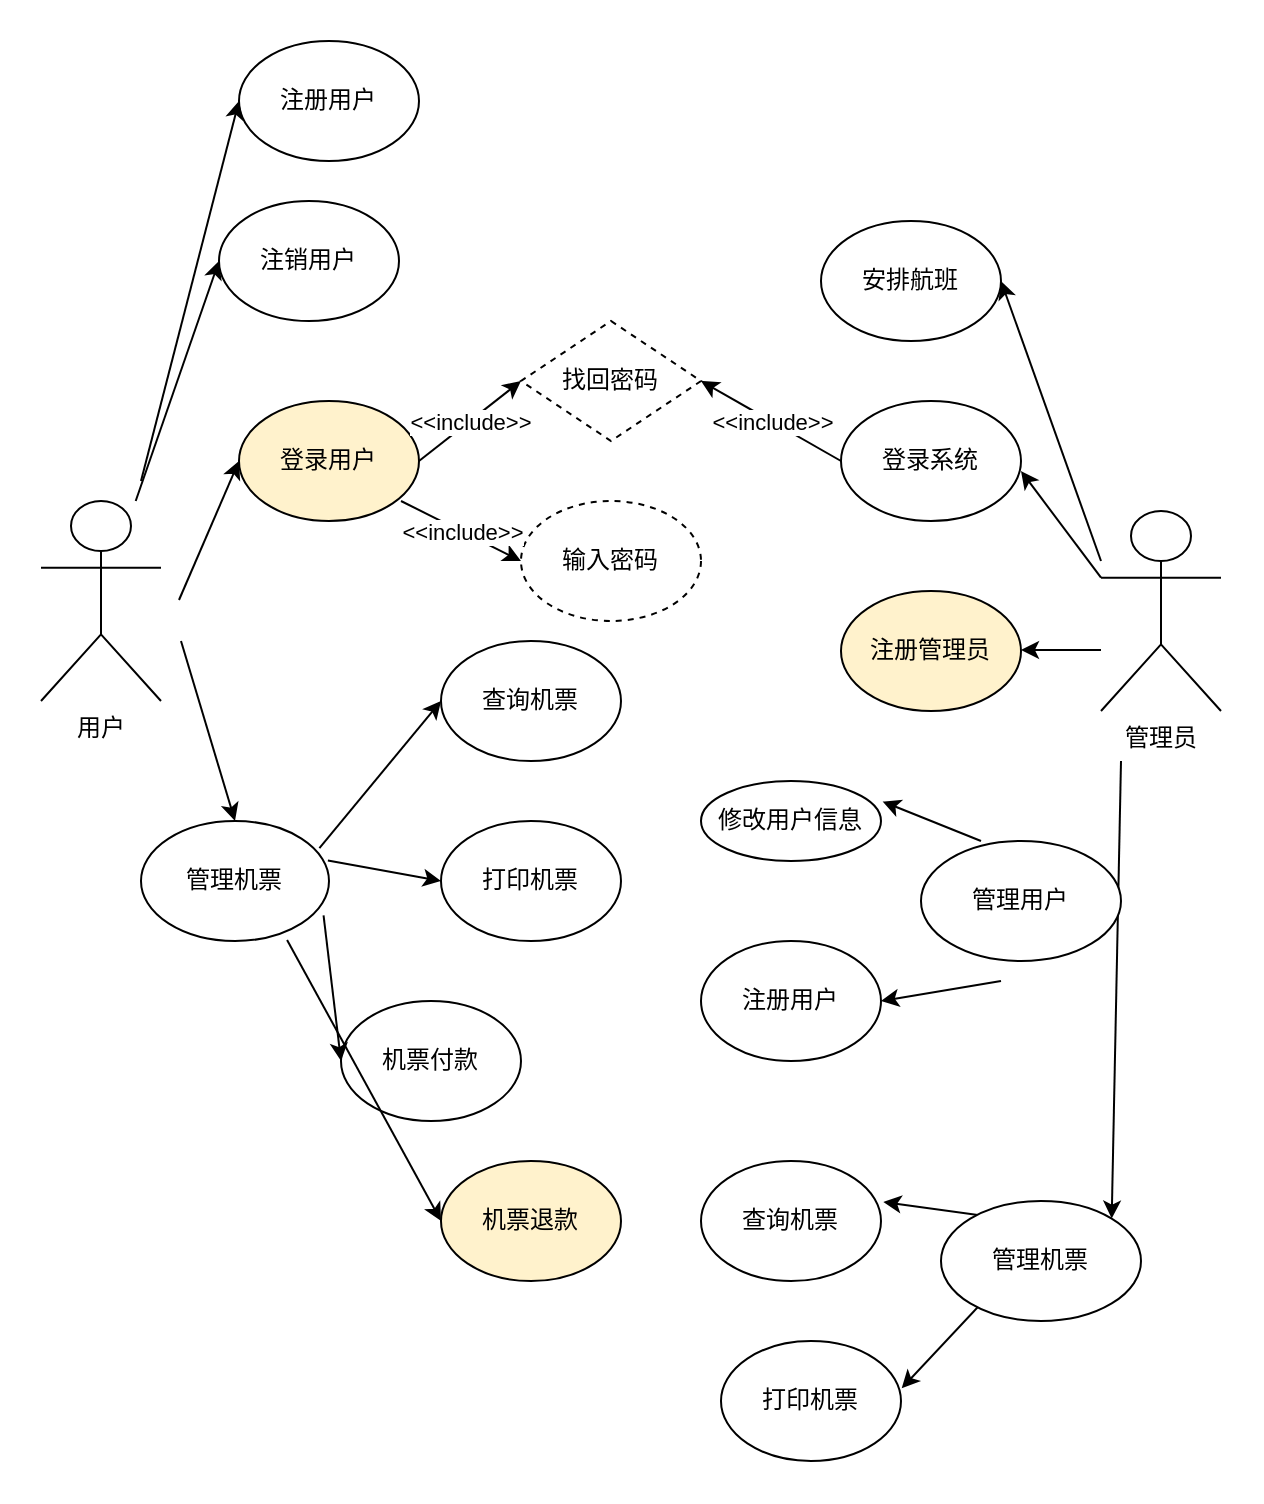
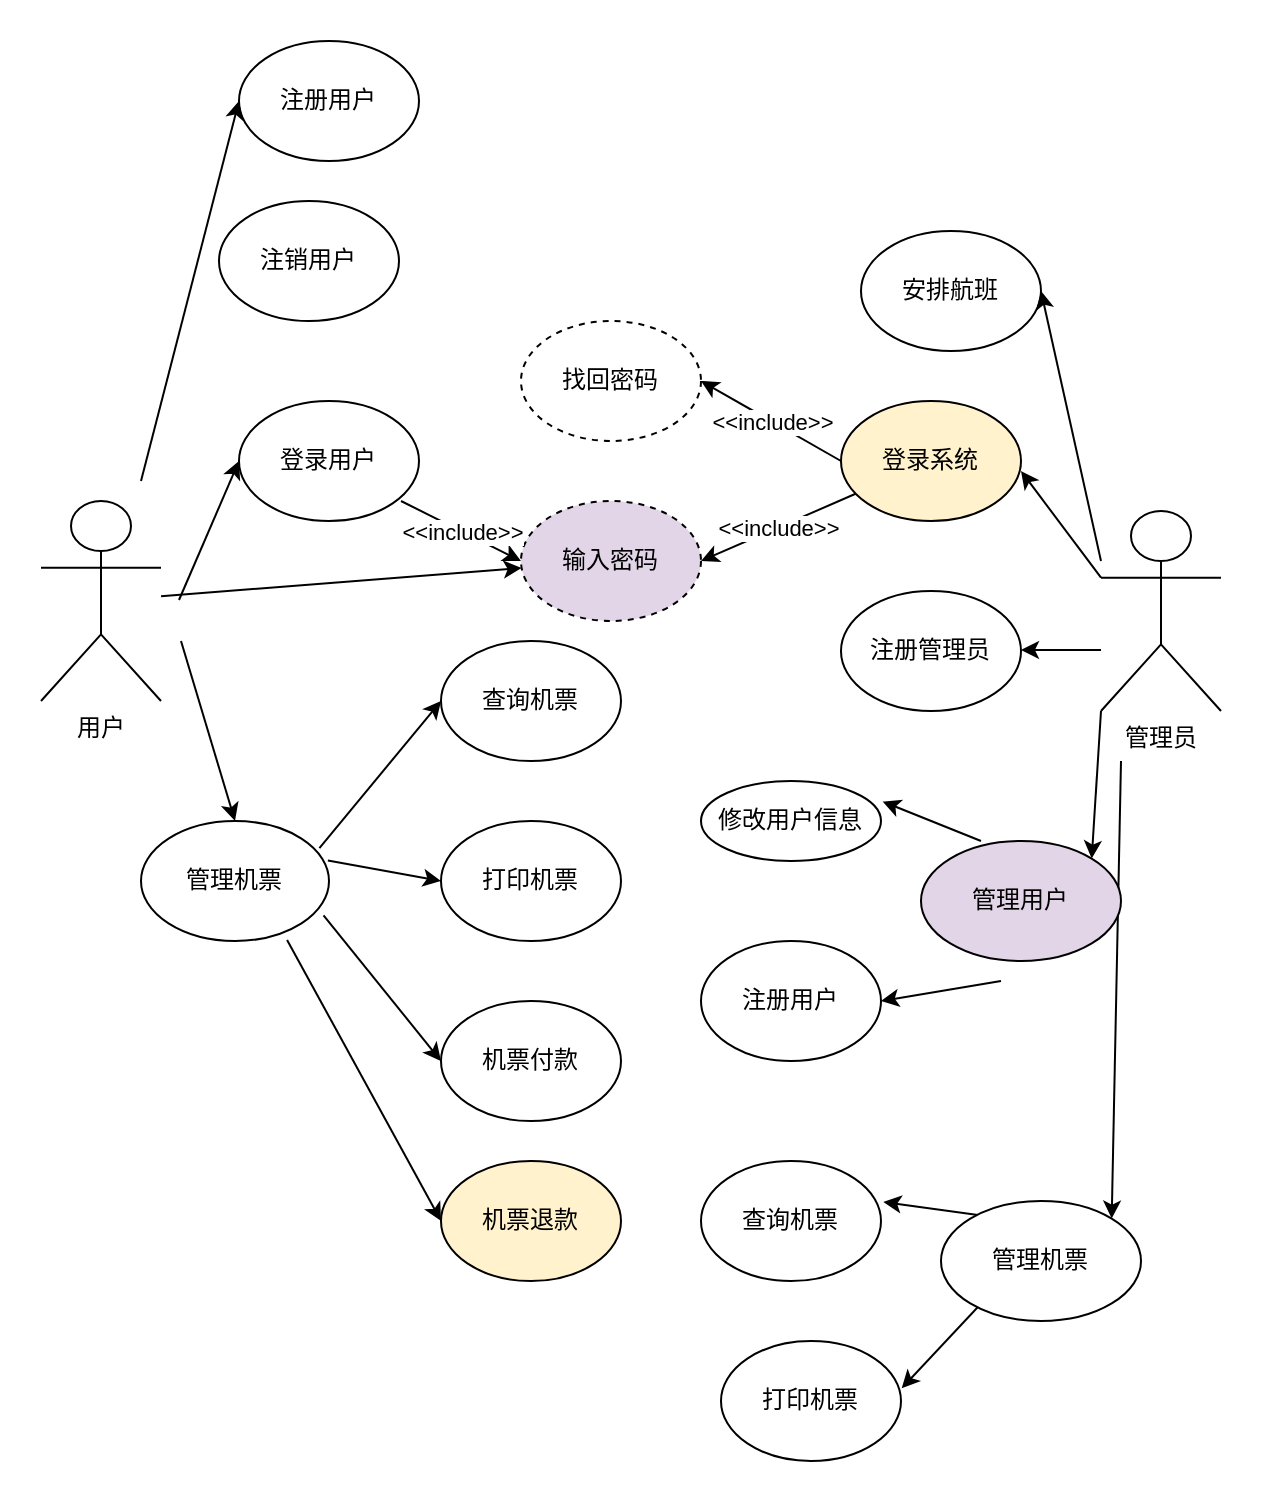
(911, 281) -> (951, 291)
(180, 373) -> (347, 582)
(611, 381) -> (611, 381)
(465, 425) -> none
(329, 461) -> (329, 461)
(931, 461) -> (931, 461)
none -> (806, 515)
(611, 561) -> (611, 561)
(931, 651) -> (931, 651)
none -> (1097, 779)
(1021, 901) -> (1021, 901)
(431, 1061) -> (531, 1061)
